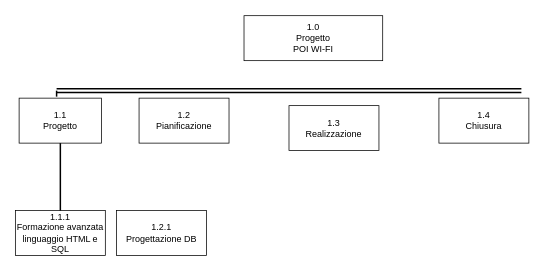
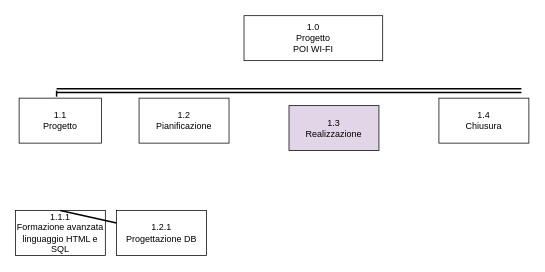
(334, 128) -> (334, 128)
(60, 177) -> (88, 217)
